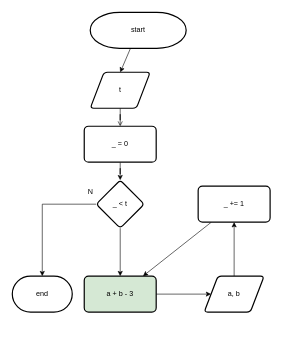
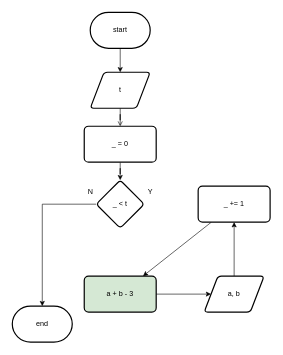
(138, 30) -> (120, 30)
none -> (150, 192)
(120, 270) -> none
(42, 294) -> (42, 324)
